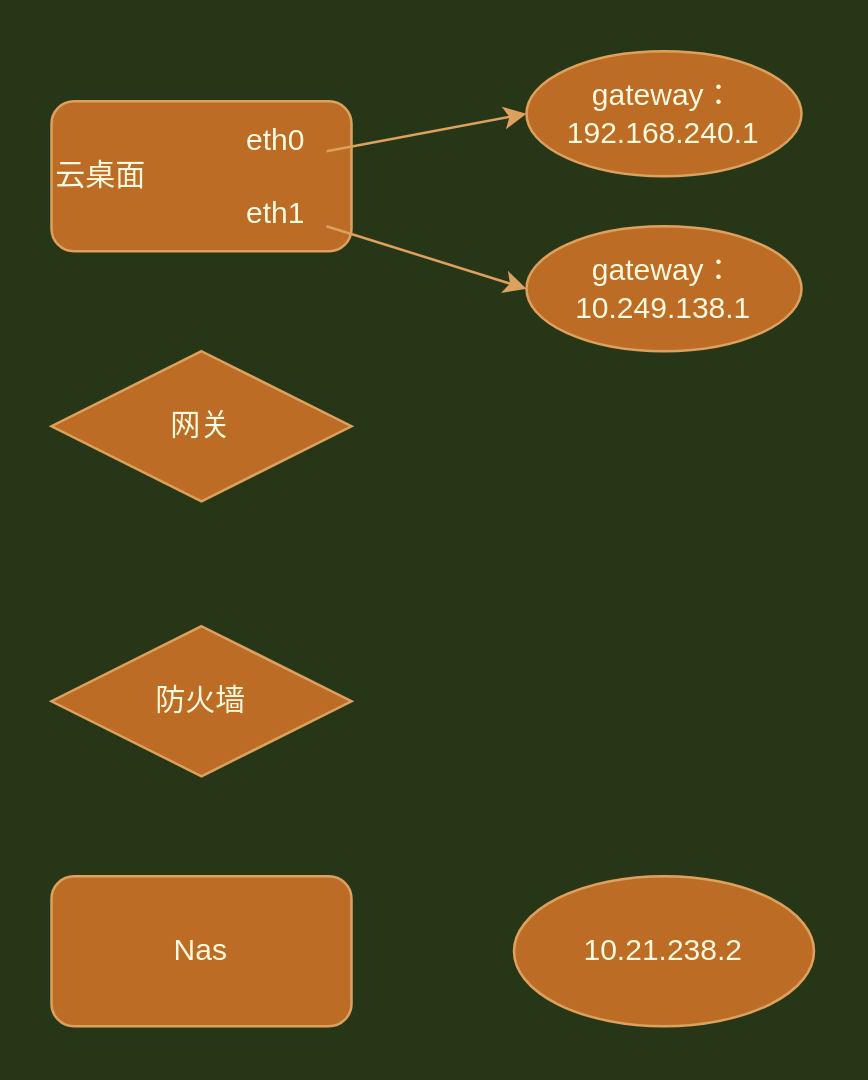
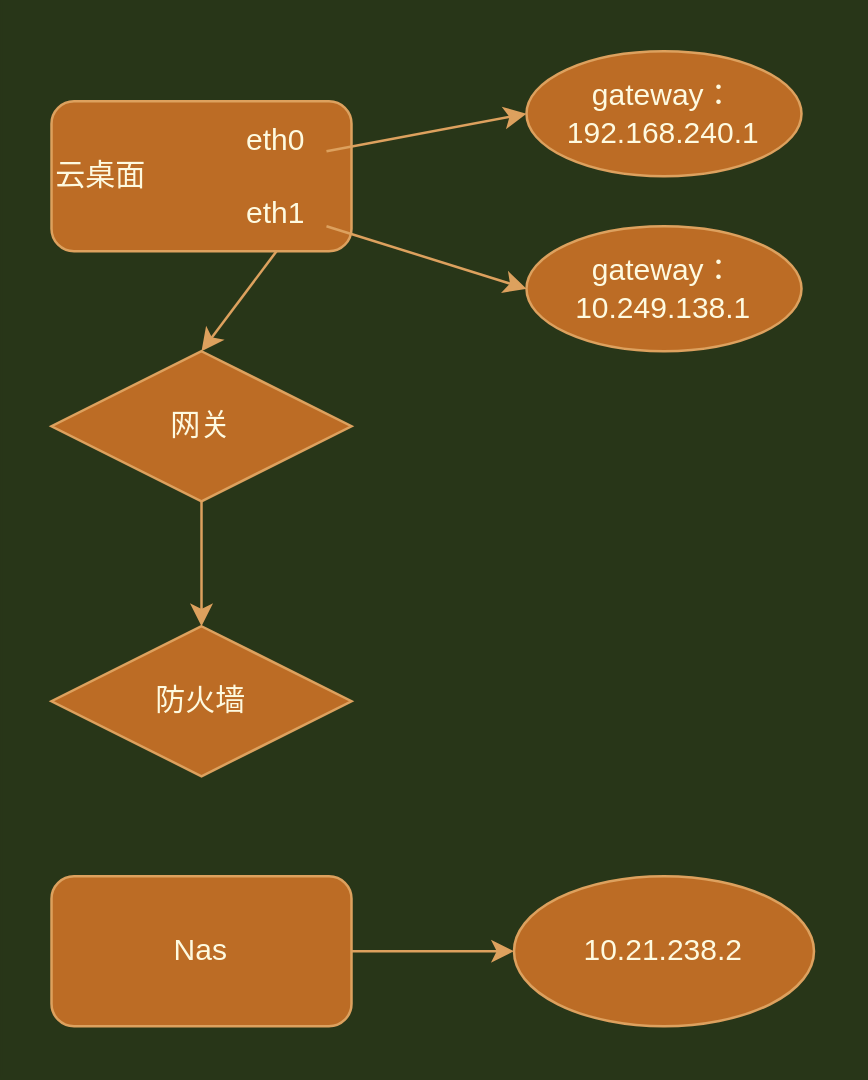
none -> (244, 294)
none -> (201, 555)
none -> (425, 951)
